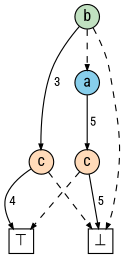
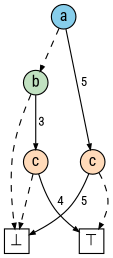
(87, 47) -> (51, 47)
